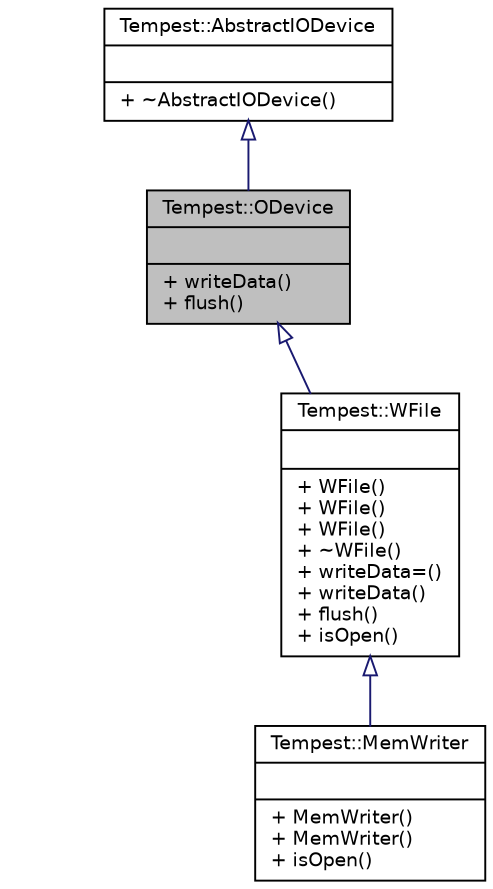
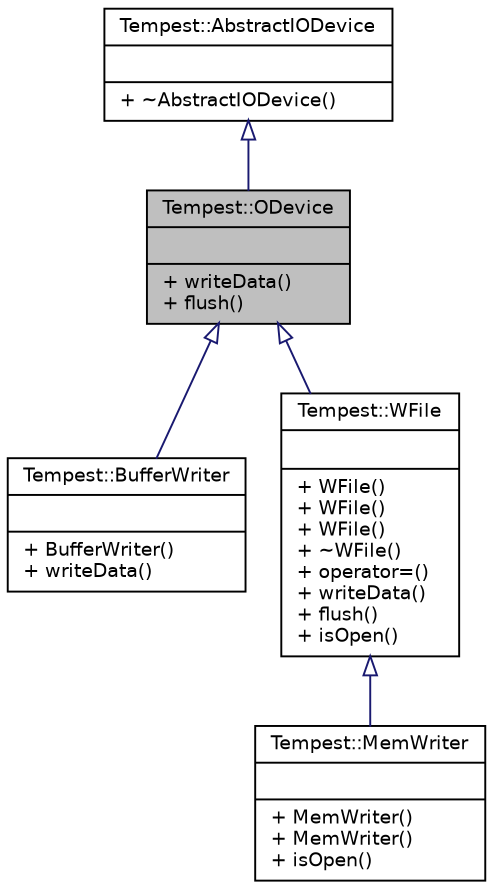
none -> (127, 525)
(370, 572) -> (363, 572)
